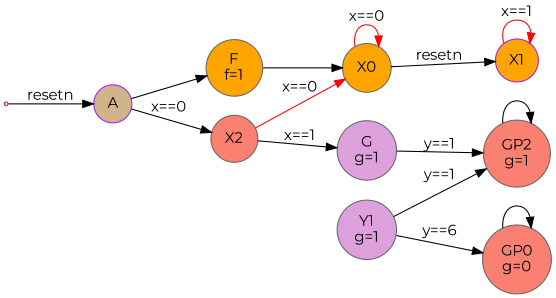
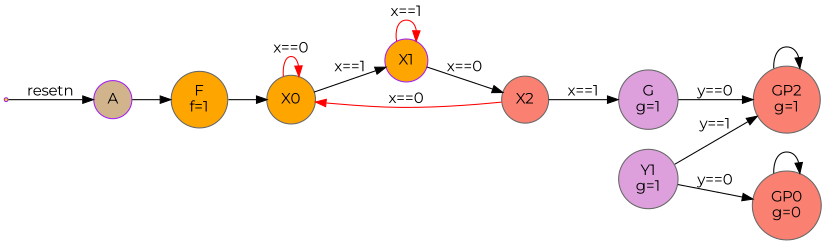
(440, 56) -> (350, 67)
(166, 119) -> (460, 78)
(440, 145) -> (715, 92)
(440, 231) -> (715, 181)
